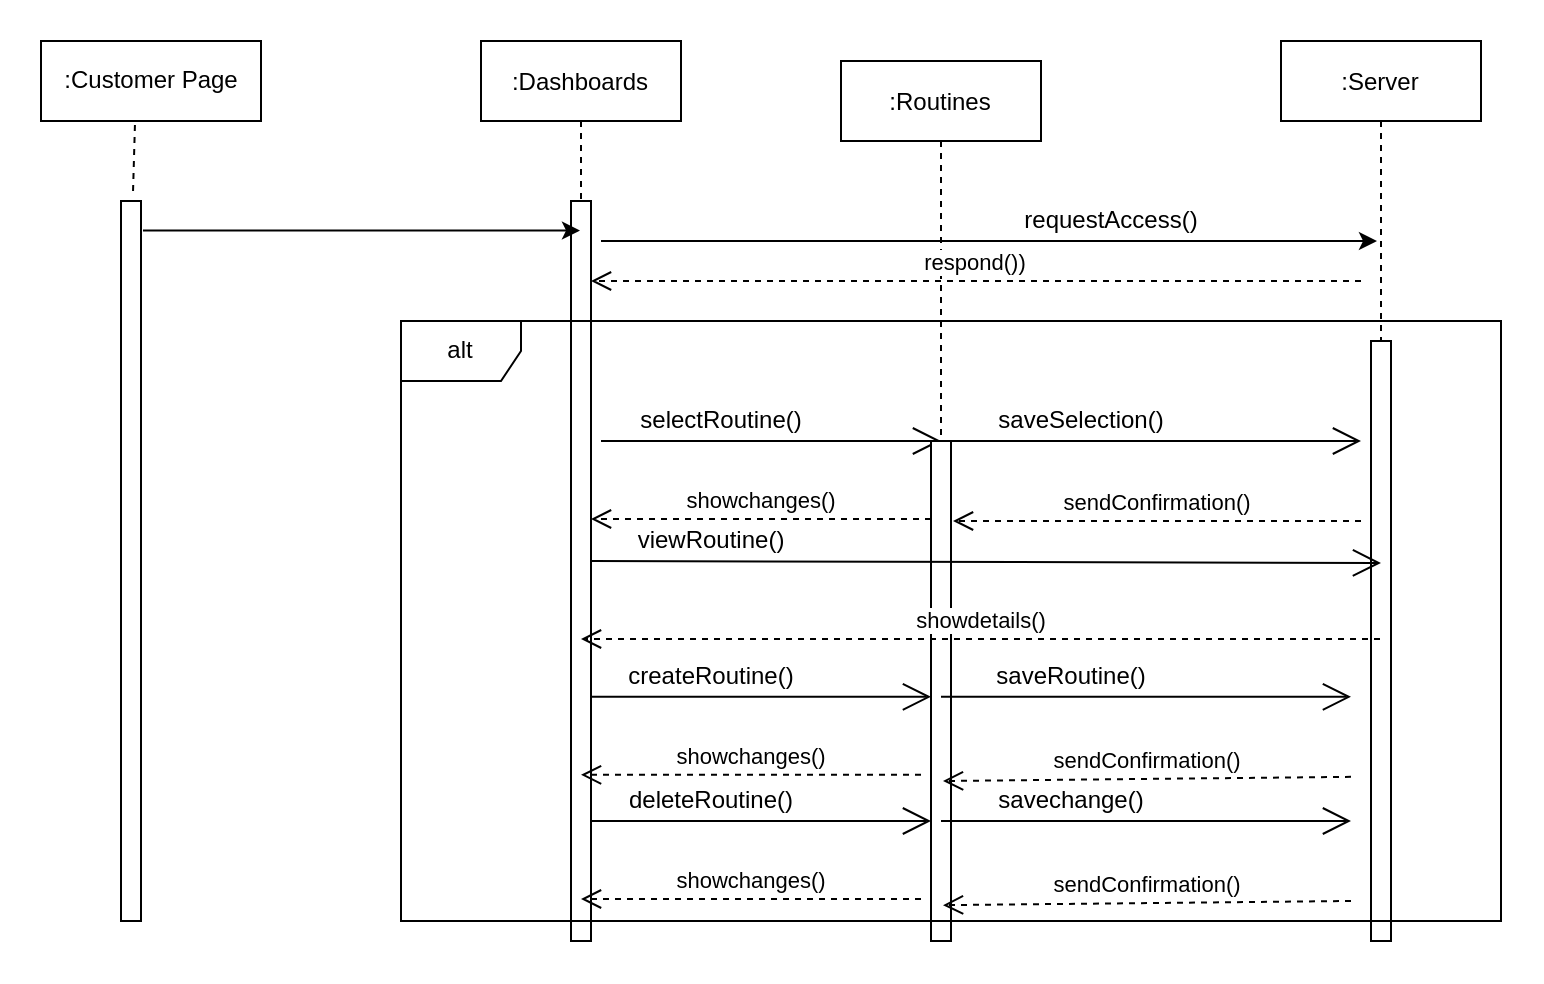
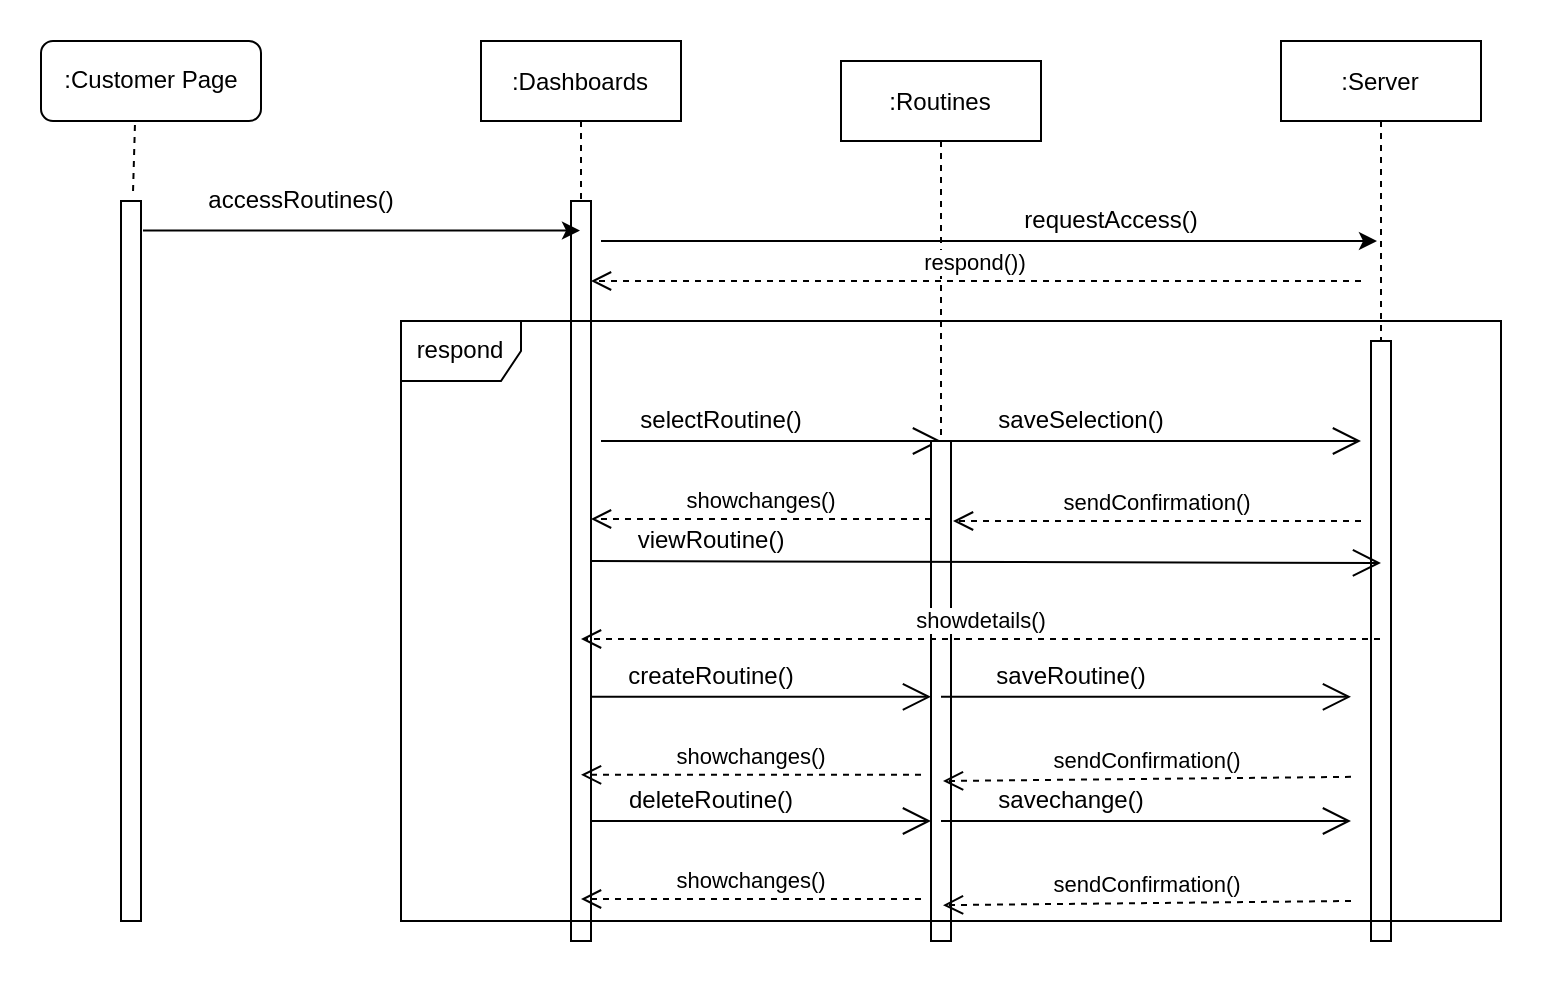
(151, 81) -> (151, 81)
none -> (301, 201)
(461, 351) -> (461, 351)
